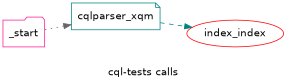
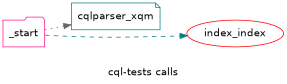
(172, 24) -> (112, 37)
